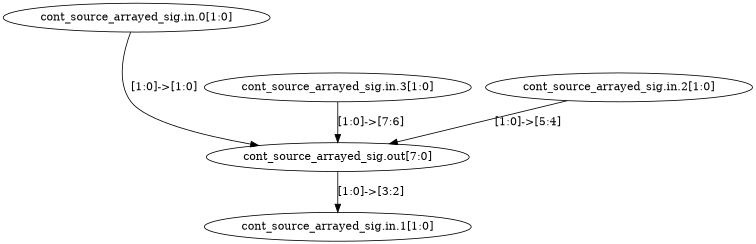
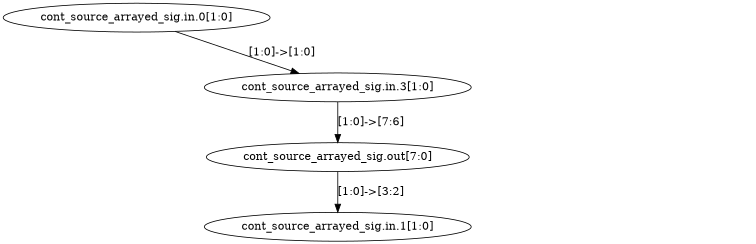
(619, 87) -> none
(154, 118) -> (233, 51)
